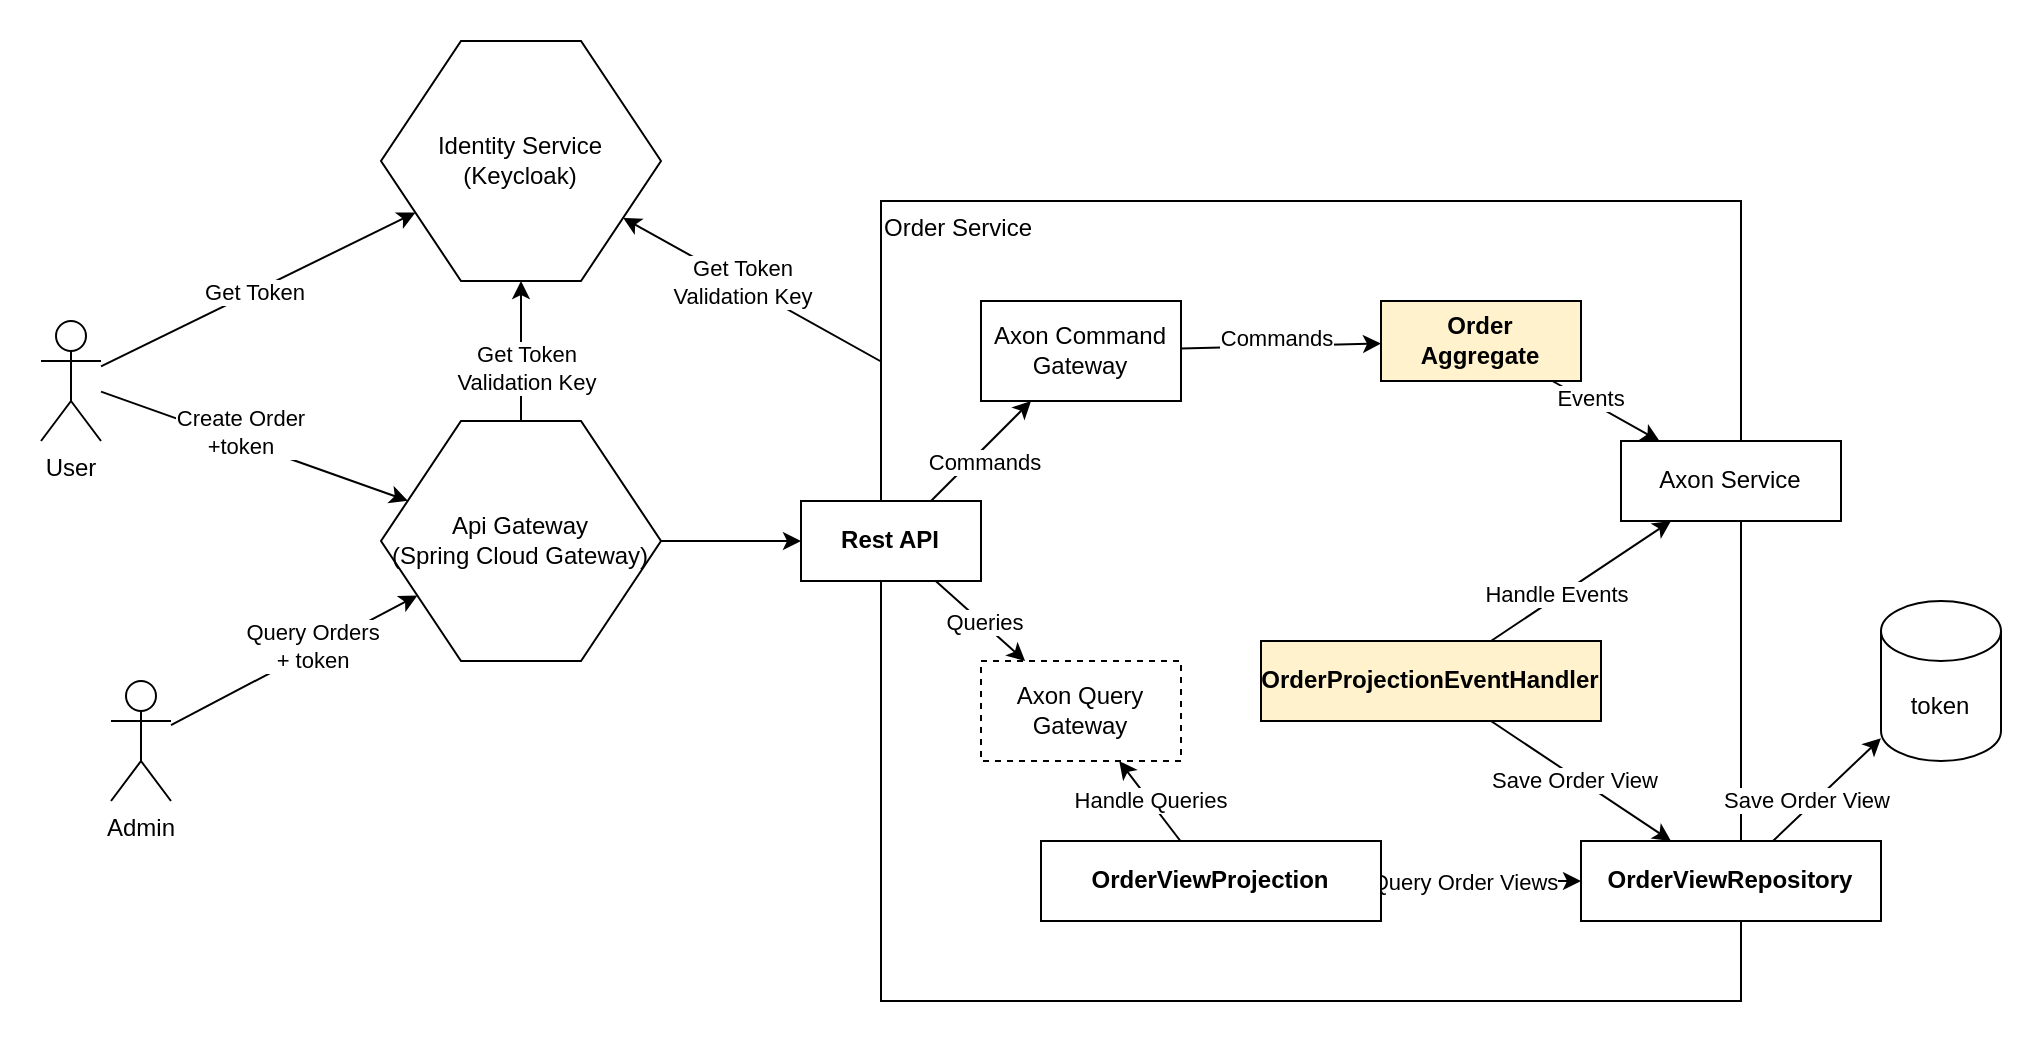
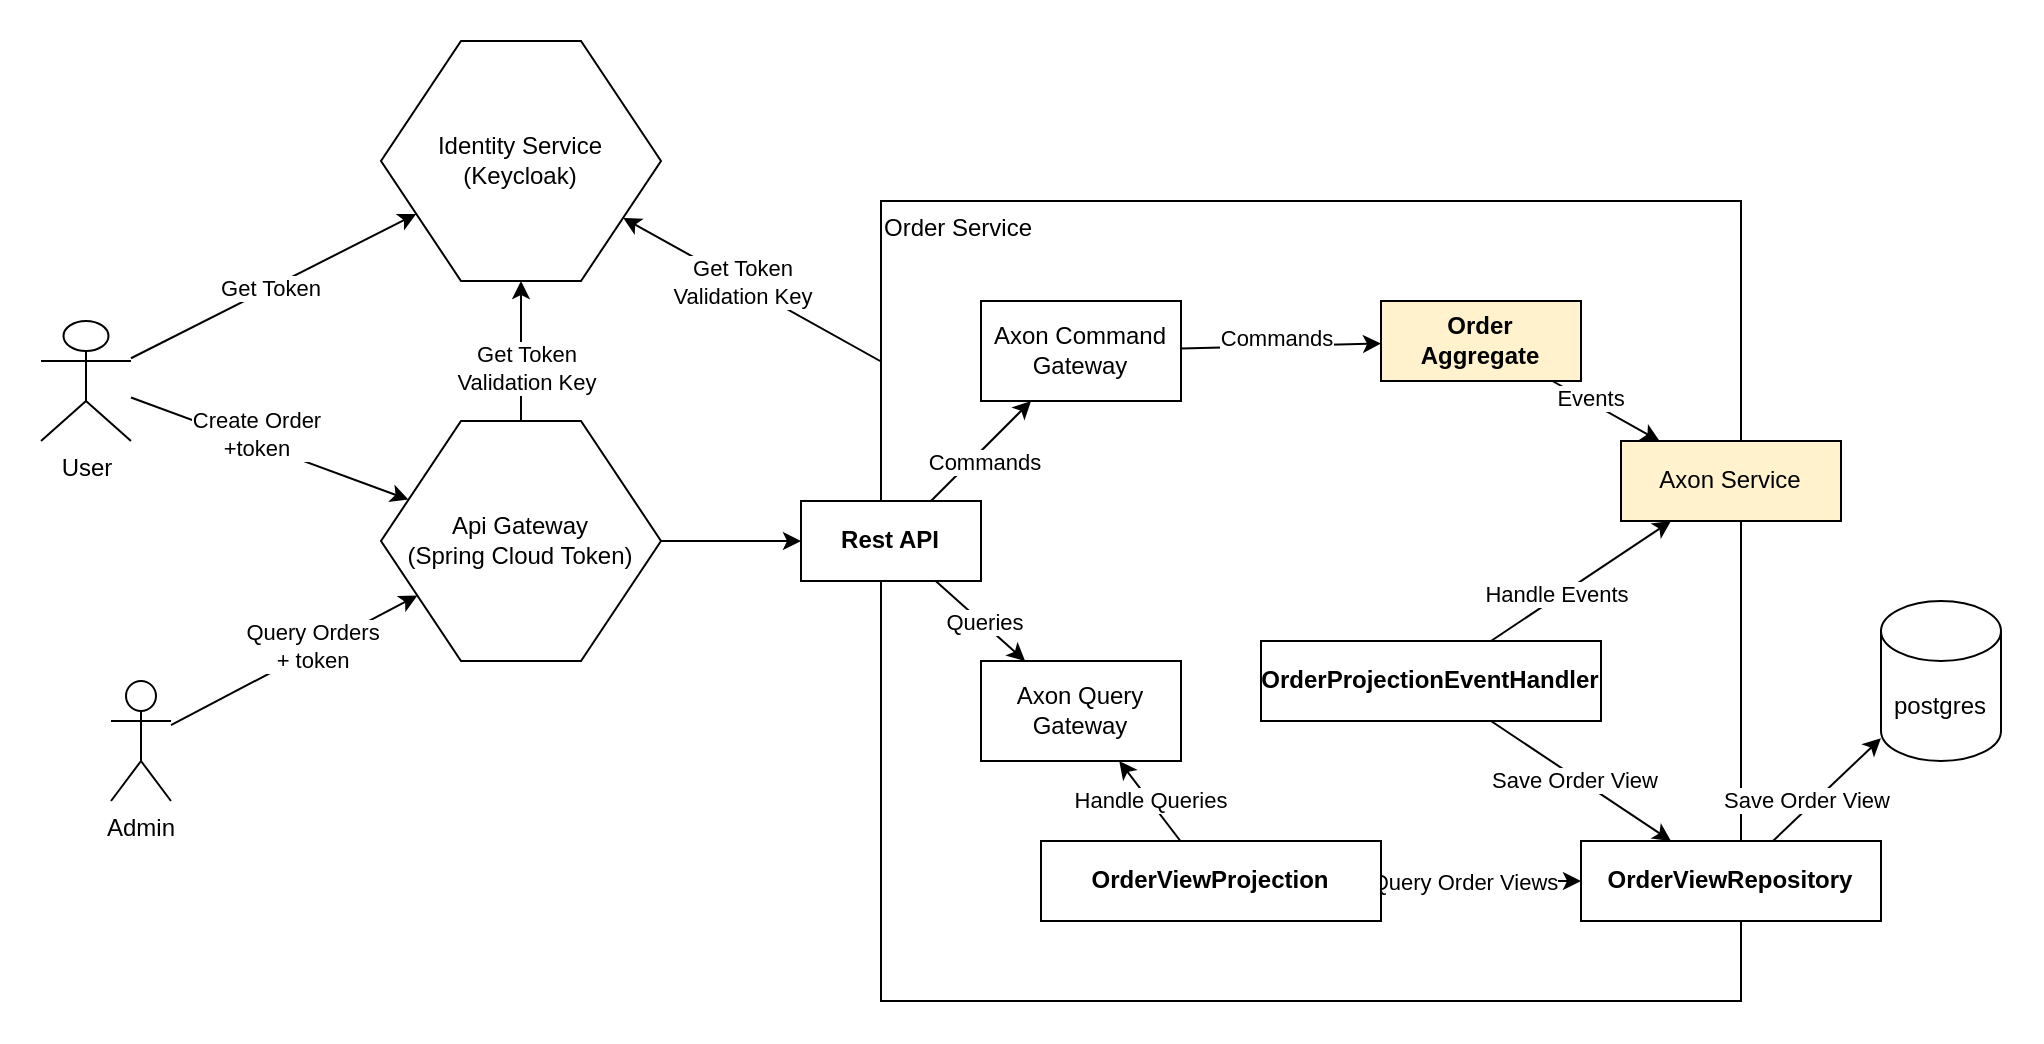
(71, 381) -> (86, 381)
(1731, 481) -> (1731, 481)
(521, 541) -> (521, 541)
(1431, 681) -> (1431, 681)
(1941, 707) -> (1941, 707)
(1081, 711) -> (1081, 711)
